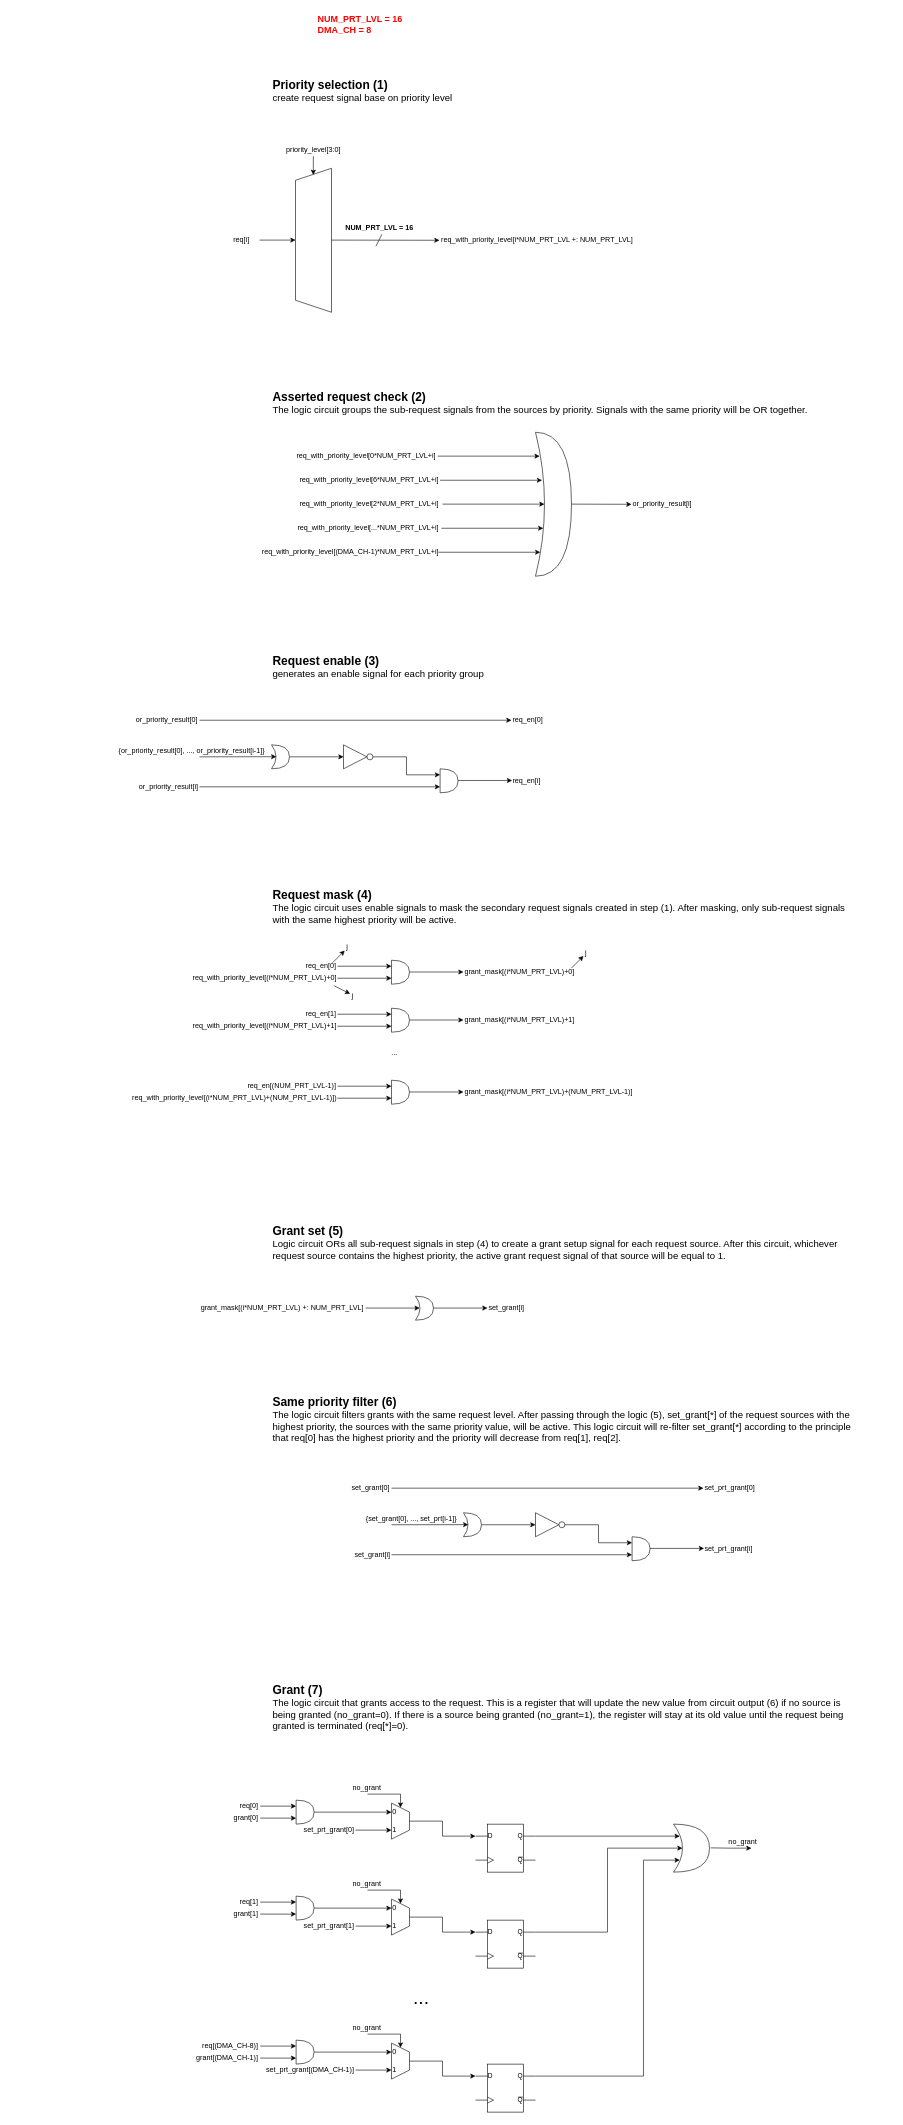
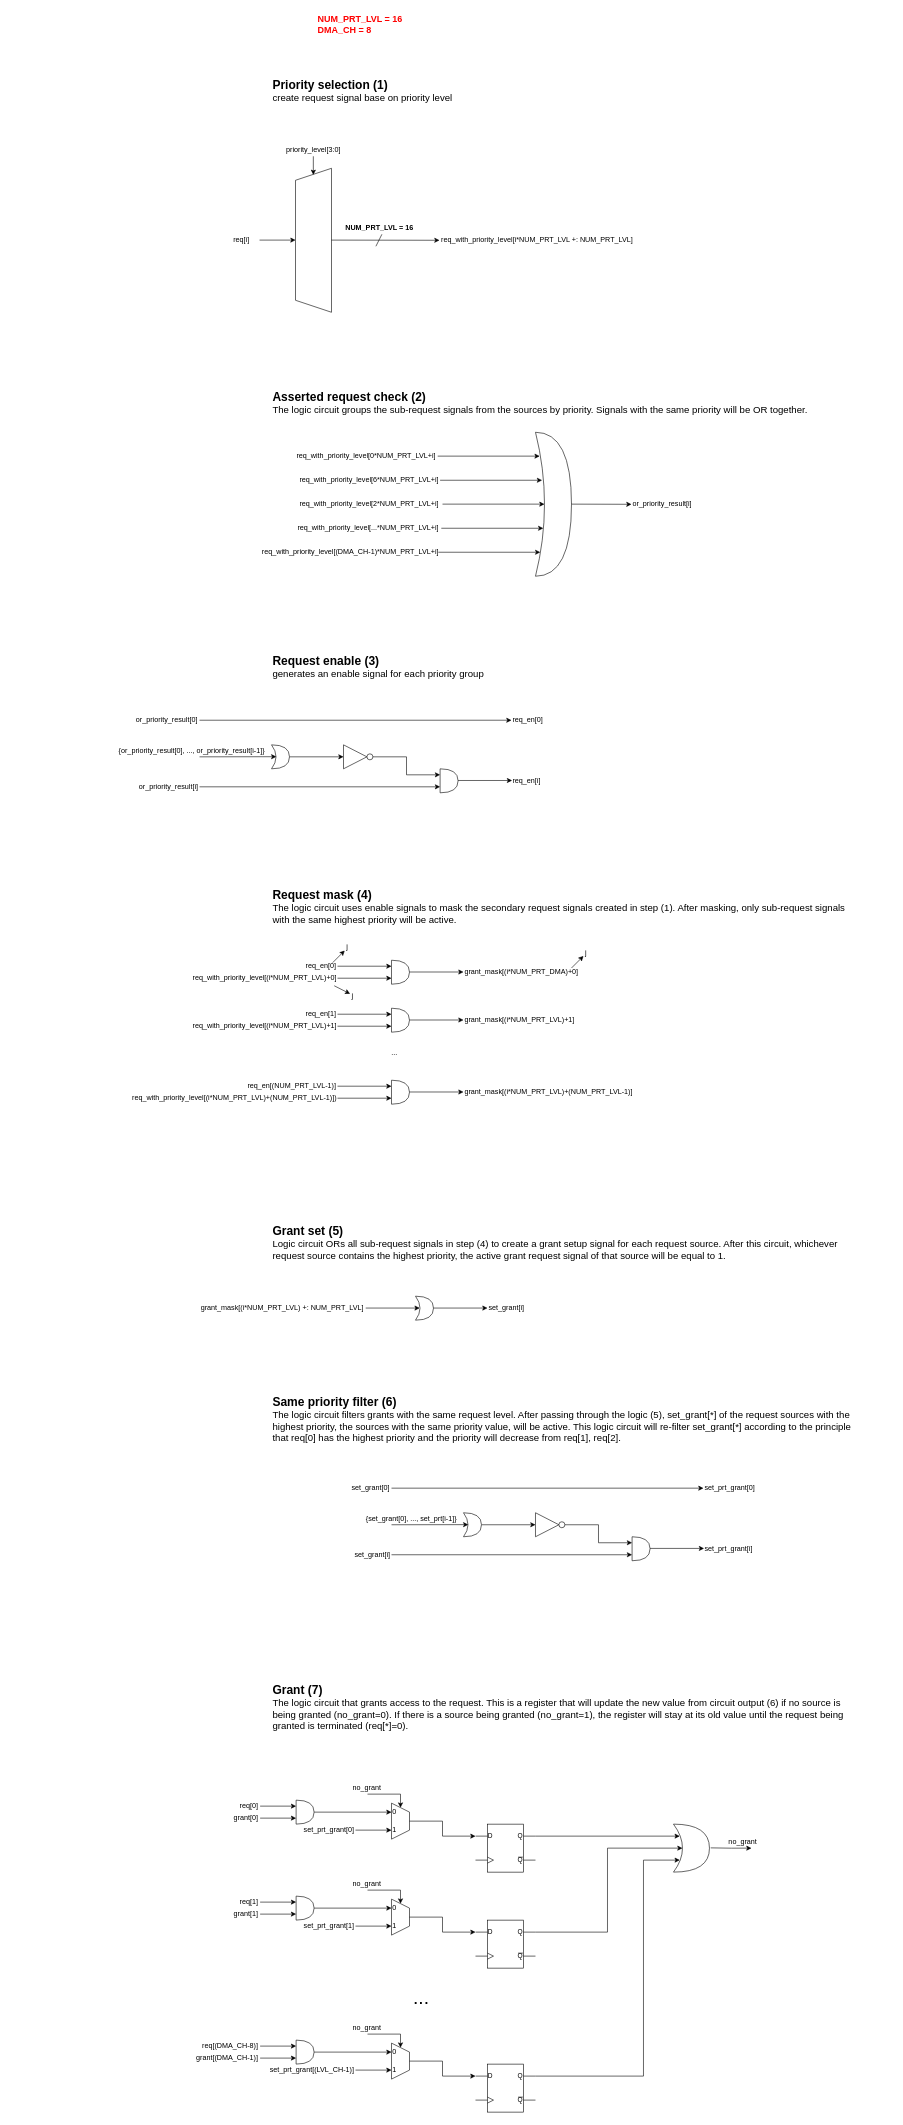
(522, 972) -> (522, 972)
(304, 2070) -> (304, 2070)
